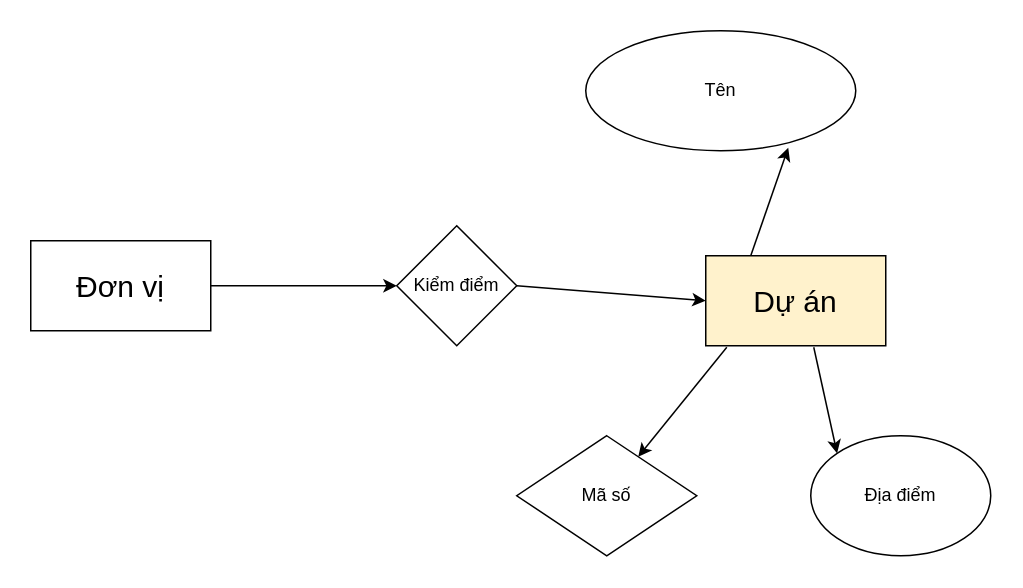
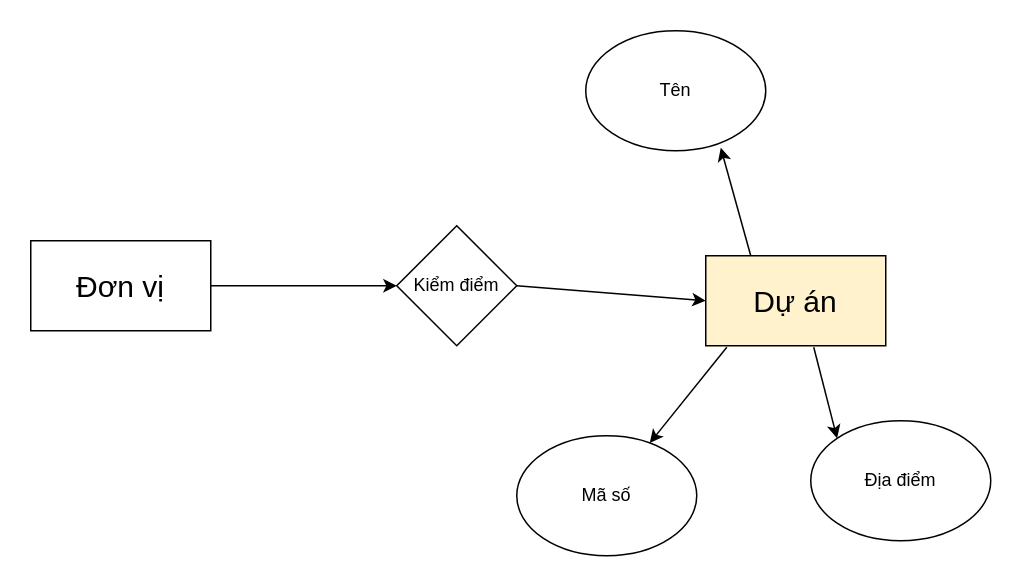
(721, 91) -> (676, 91)
(607, 496) -> (607, 496)
(901, 496) -> (901, 481)
